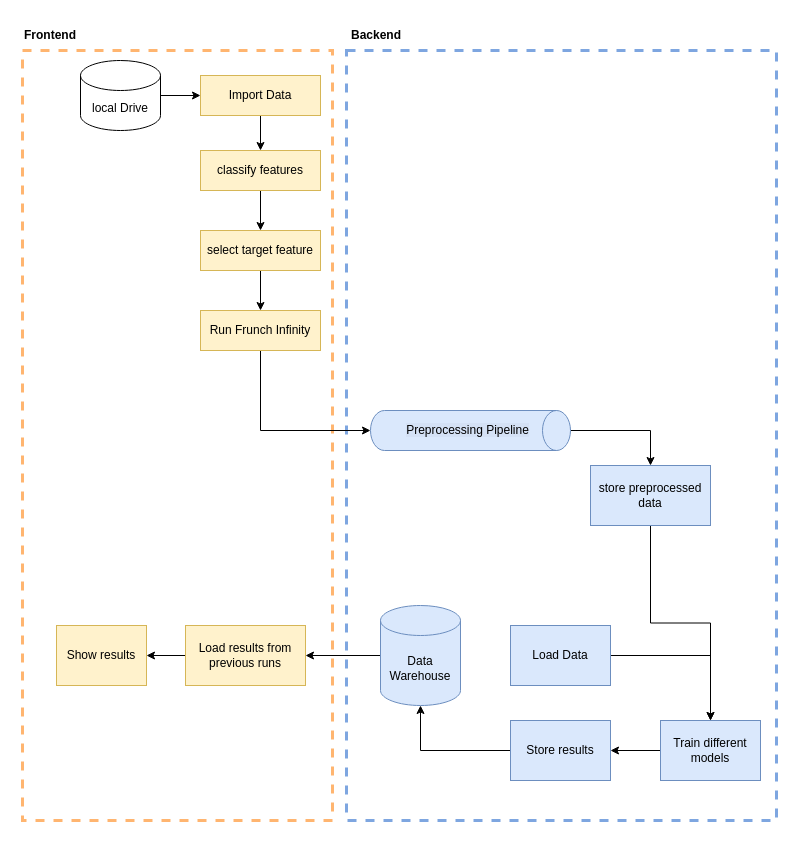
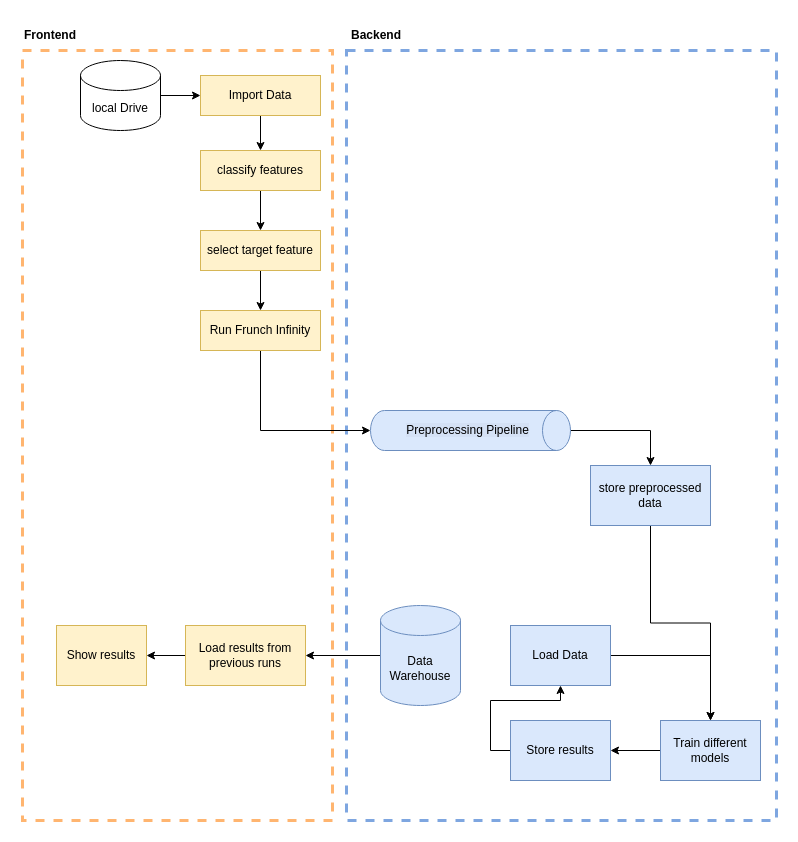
(438, 751) -> (504, 701)
